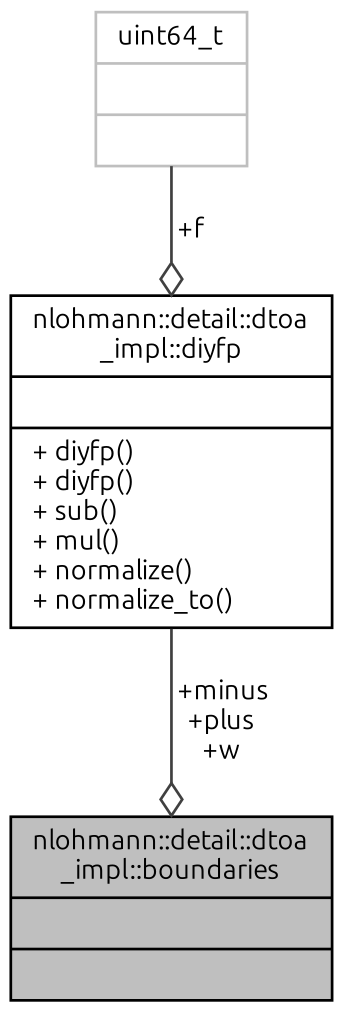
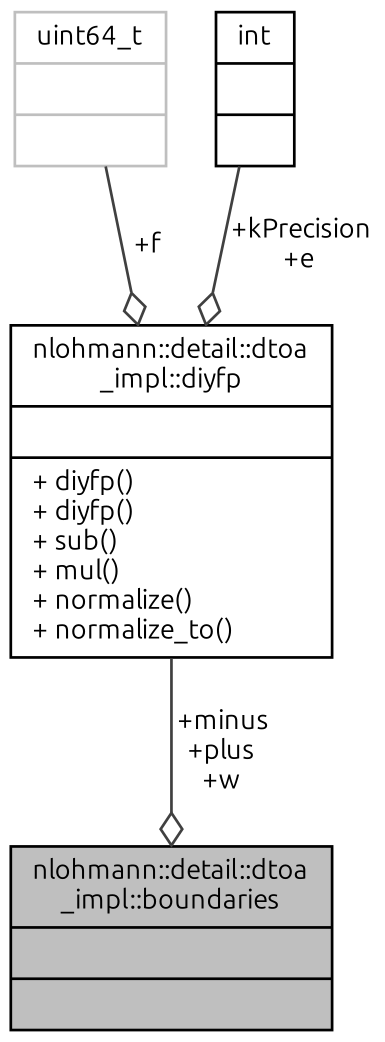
none -> (255, 89)
